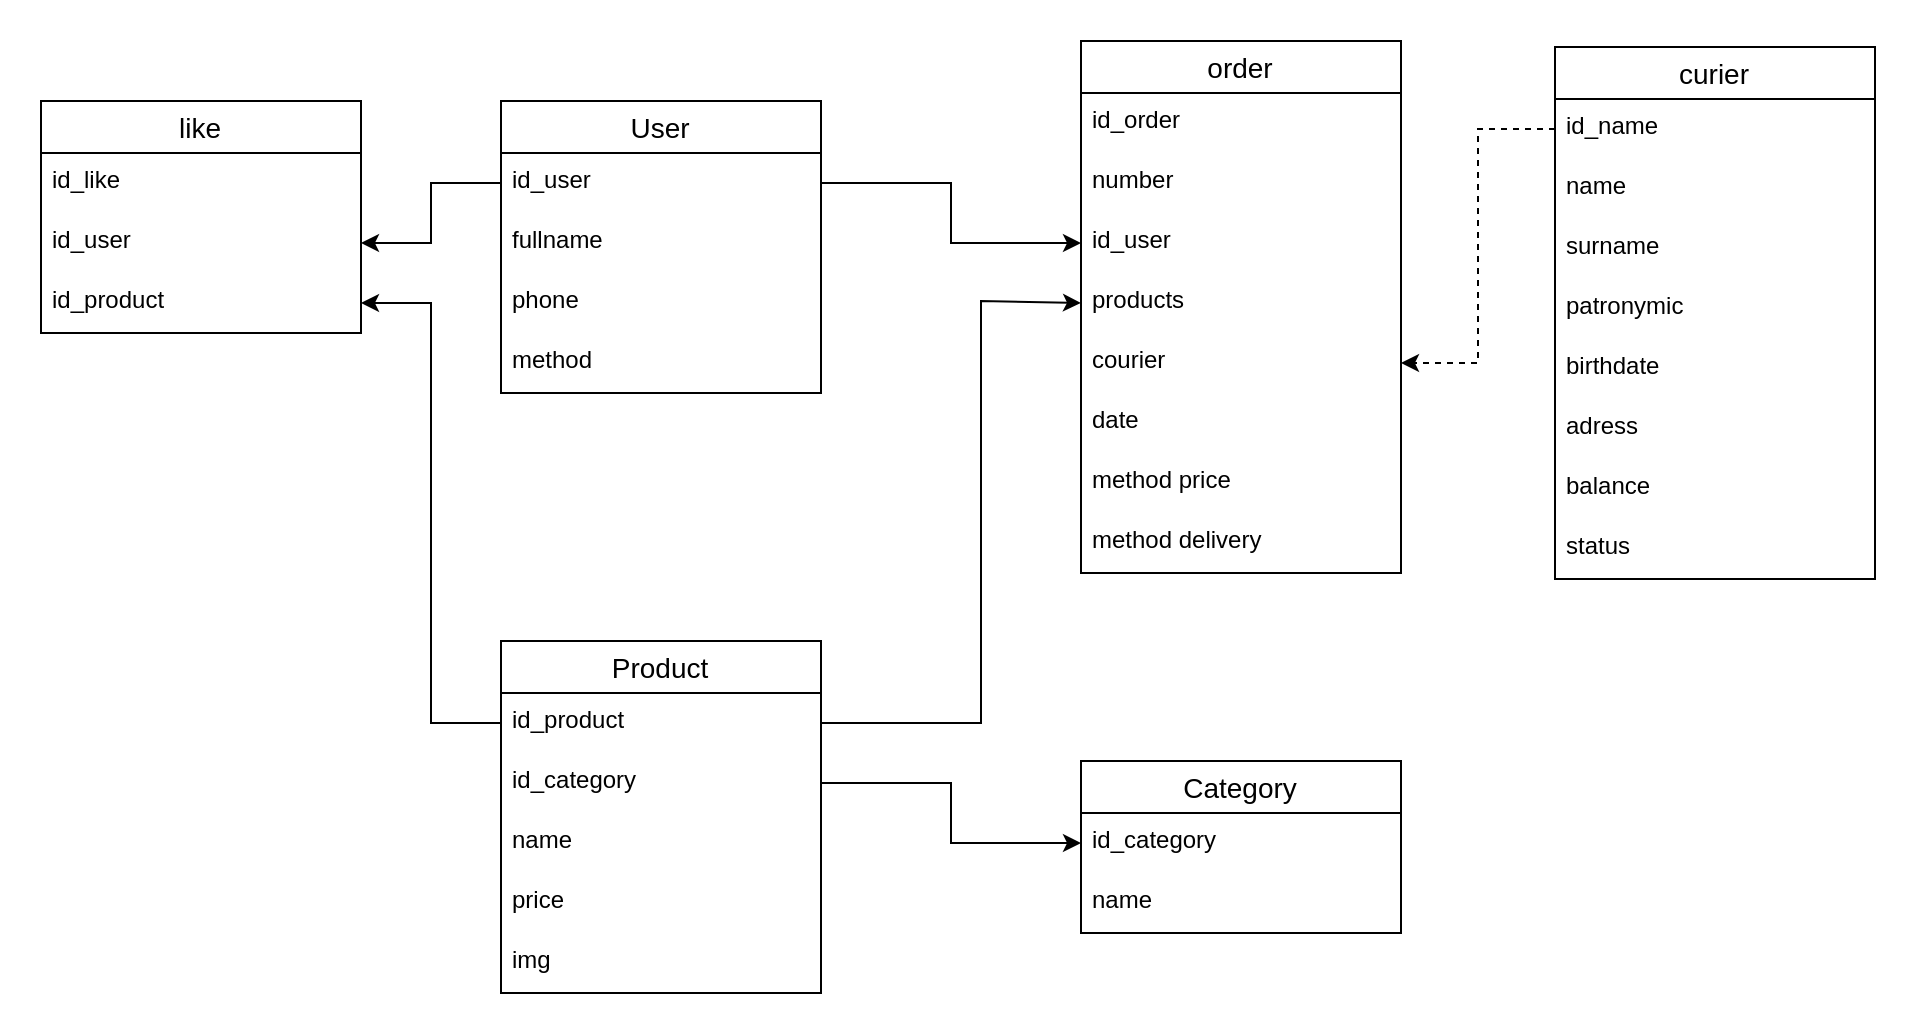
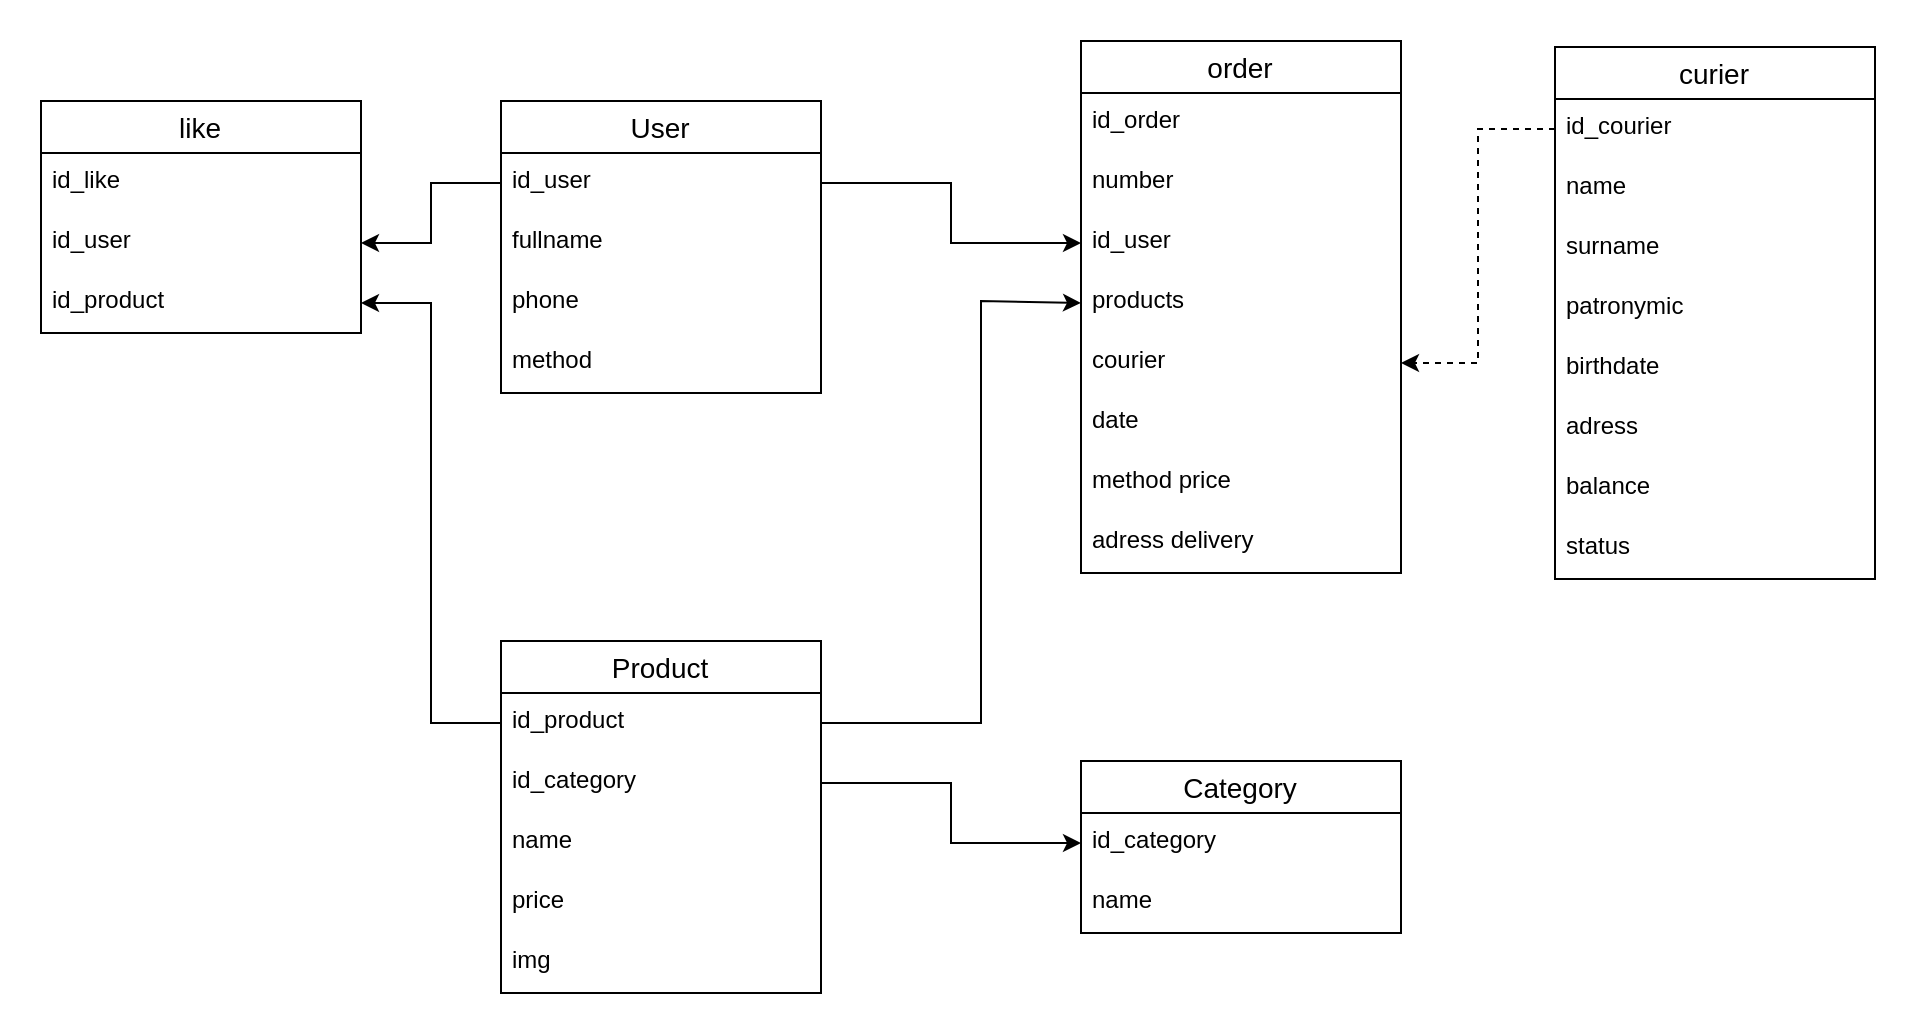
(1610, 126) -> (1627, 126)
(1183, 540) -> (1183, 540)
